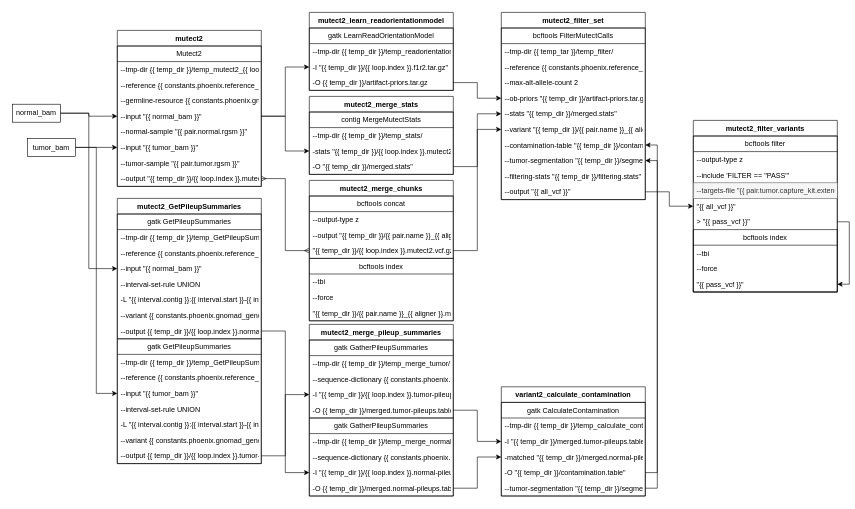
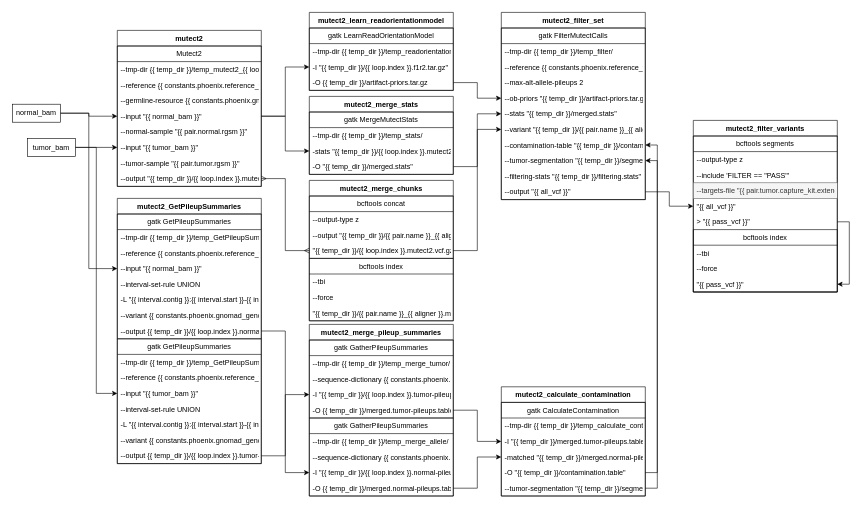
(573, 36) -> (573, 36)
(574, 52) -> (573, 52)
(548, 83) -> (550, 83)
(381, 120) -> (381, 120)
(765, 144) -> (765, 144)
(573, 395) -> (573, 395)
(394, 442) -> (392, 442)
